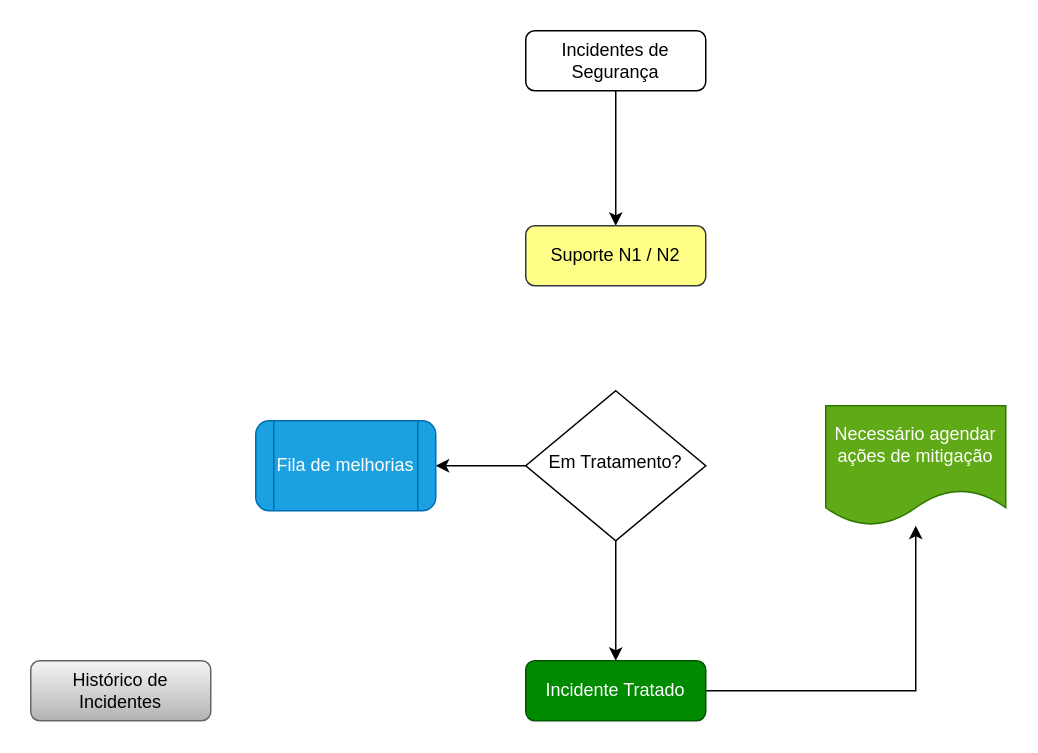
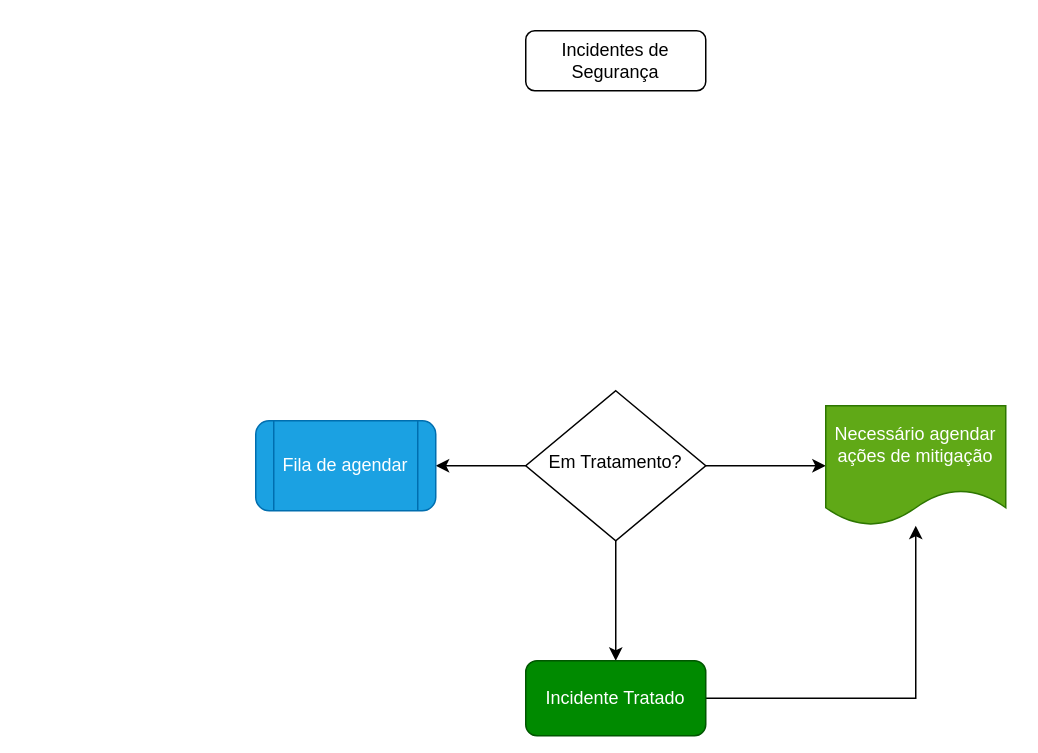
(616, 153) -> none
(616, 256) -> none
(346, 466) -> (346, 466)
none -> (761, 466)
(121, 691) -> none
(616, 691) -> (616, 698)
